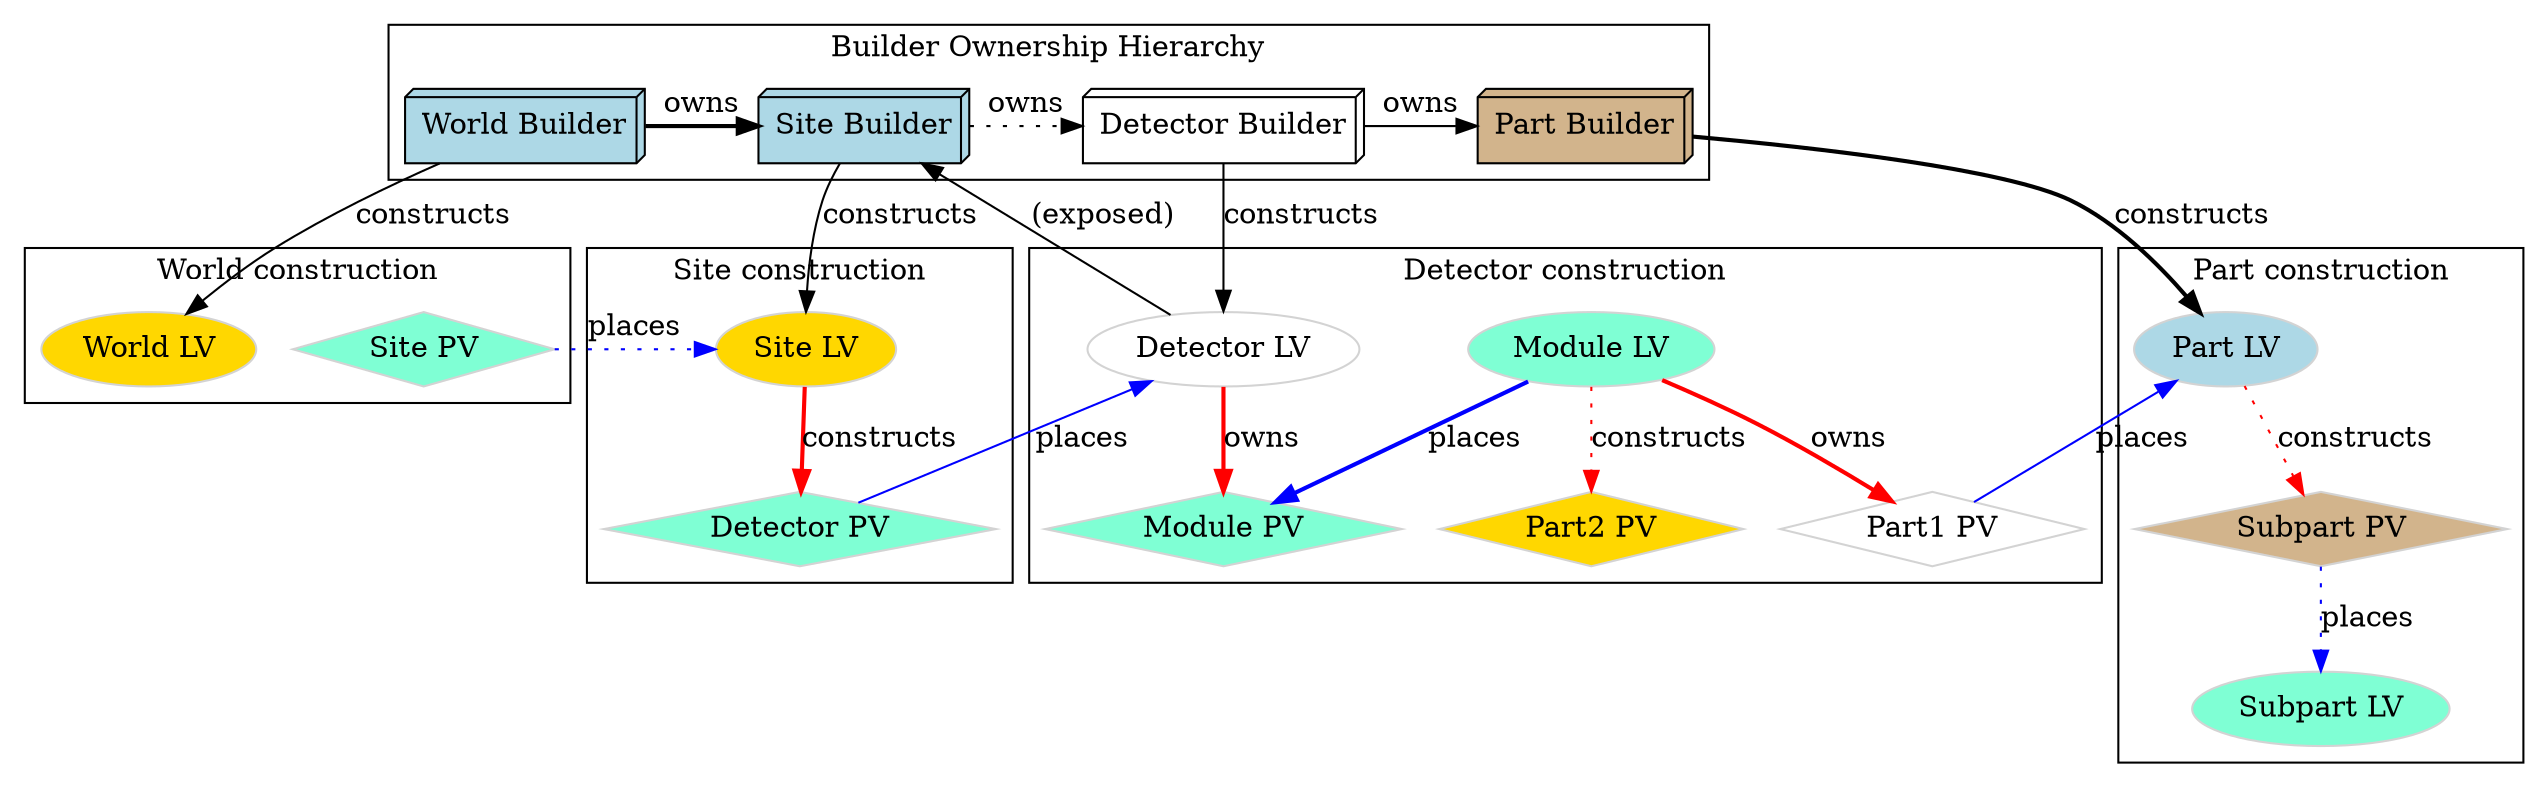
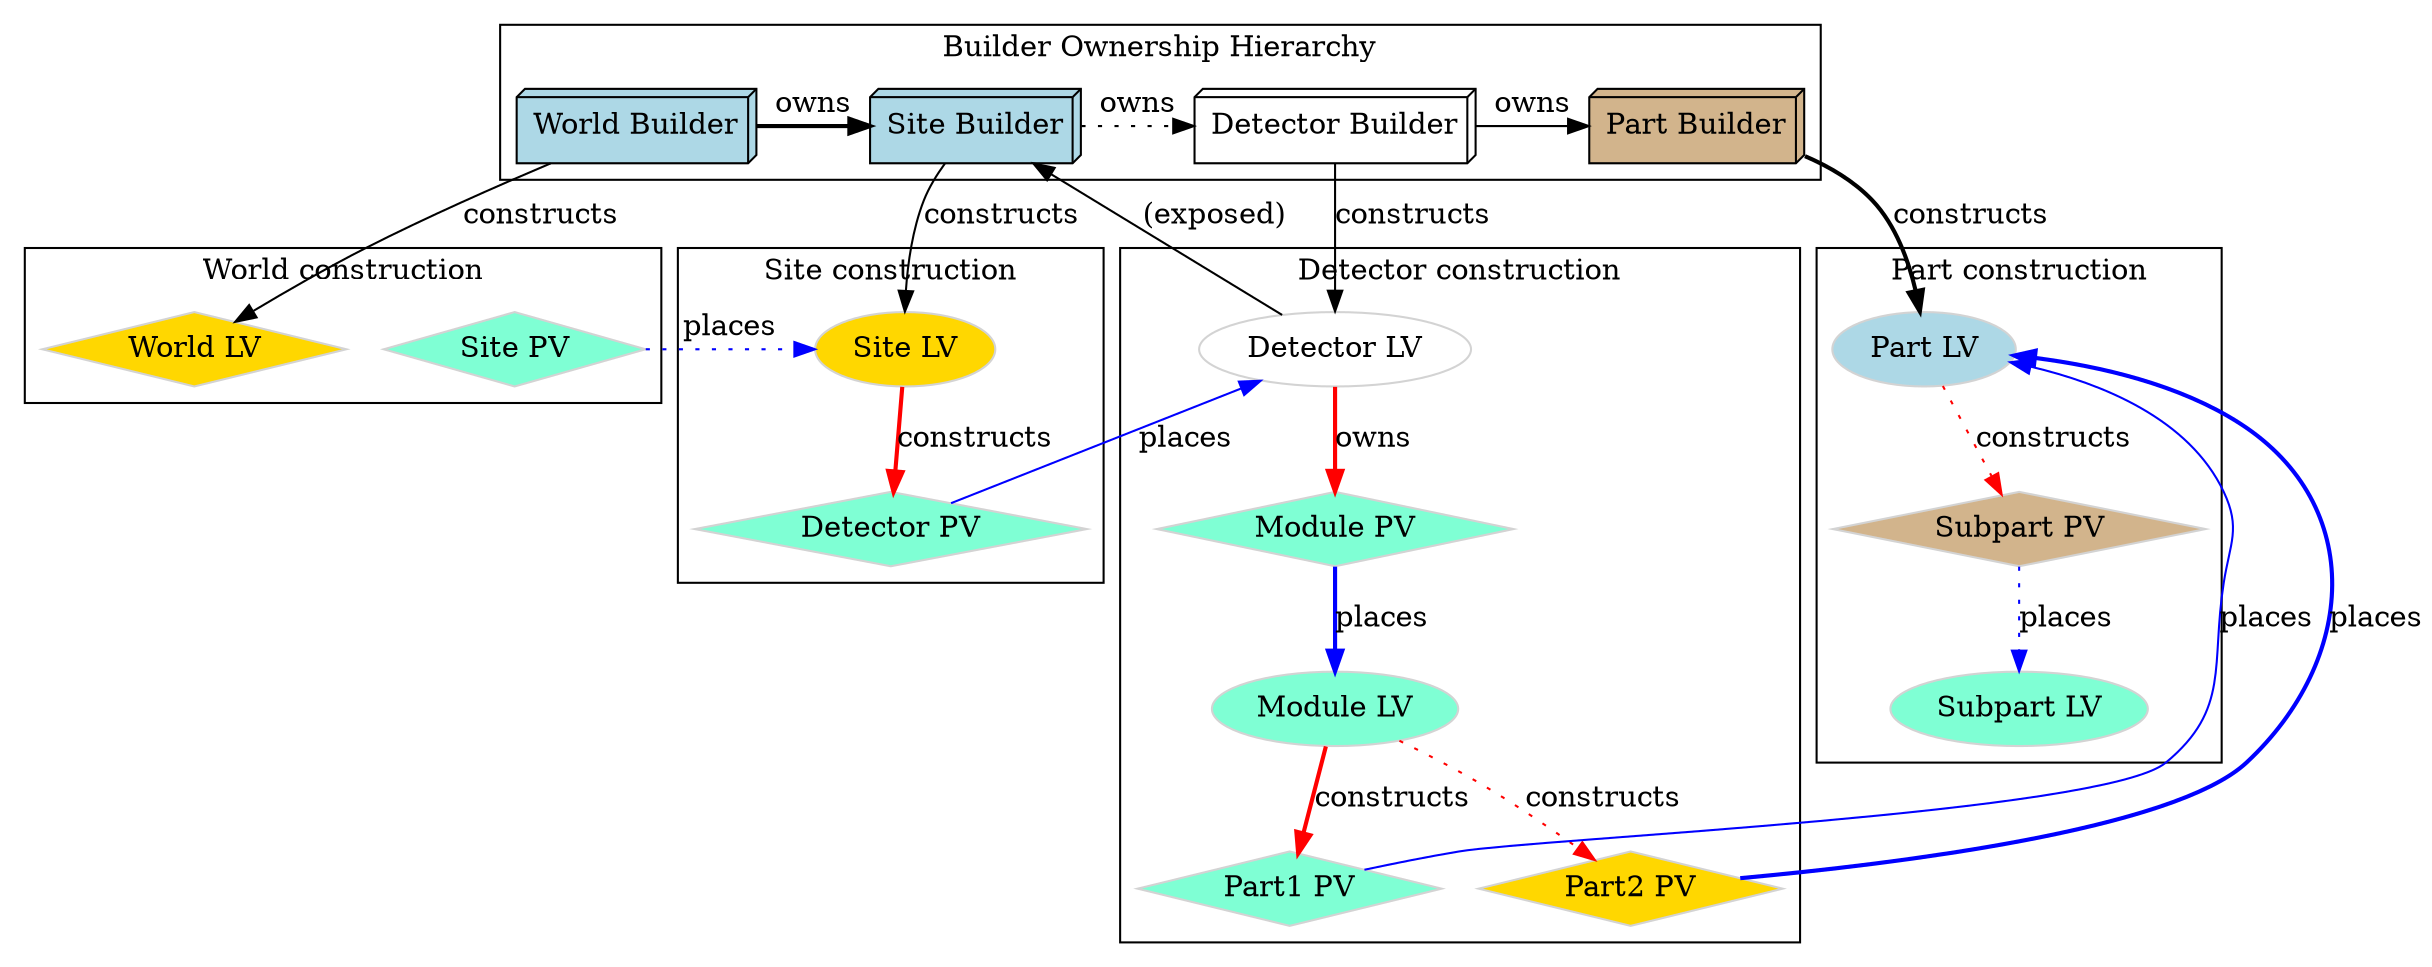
(149, 349) -> (194, 349)
(1411, 437) -> (1335, 609)
(1849, 439) -> (1393, 799)
(1932, 529) -> (1290, 889)
none -> (2276, 730)
